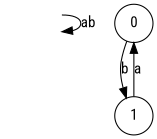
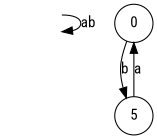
(134, 116) -> (134, 116)
